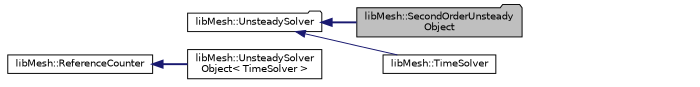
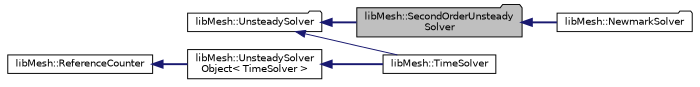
(439, 22) -> (439, 22)
none -> (625, 22)
none -> (357, 64)
